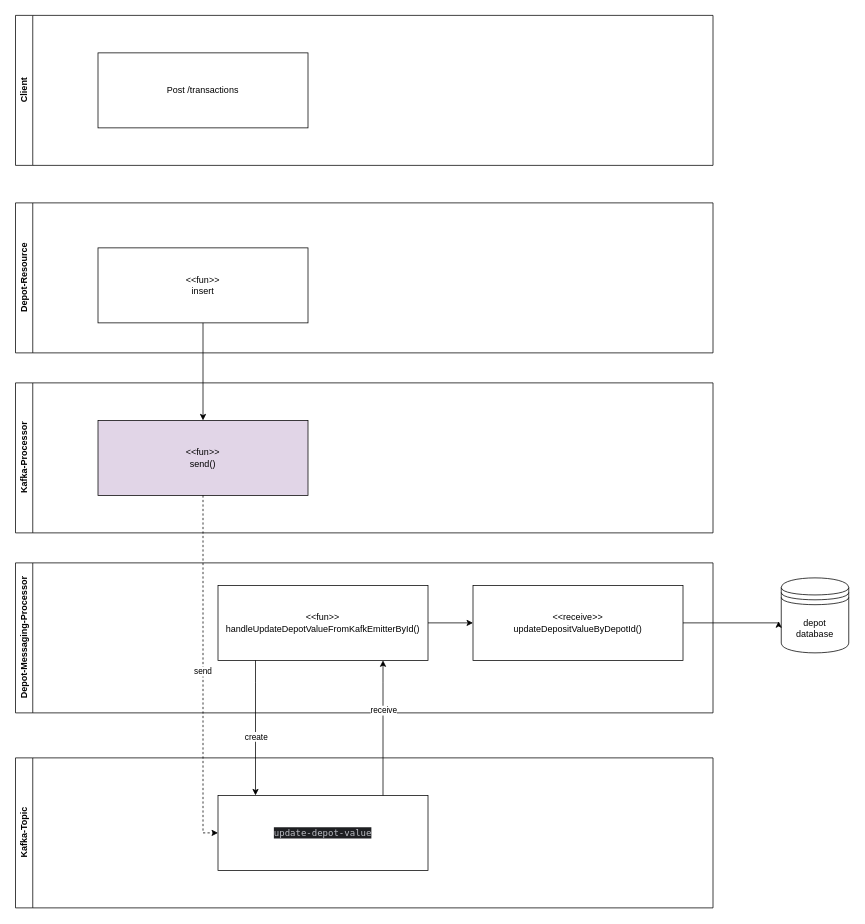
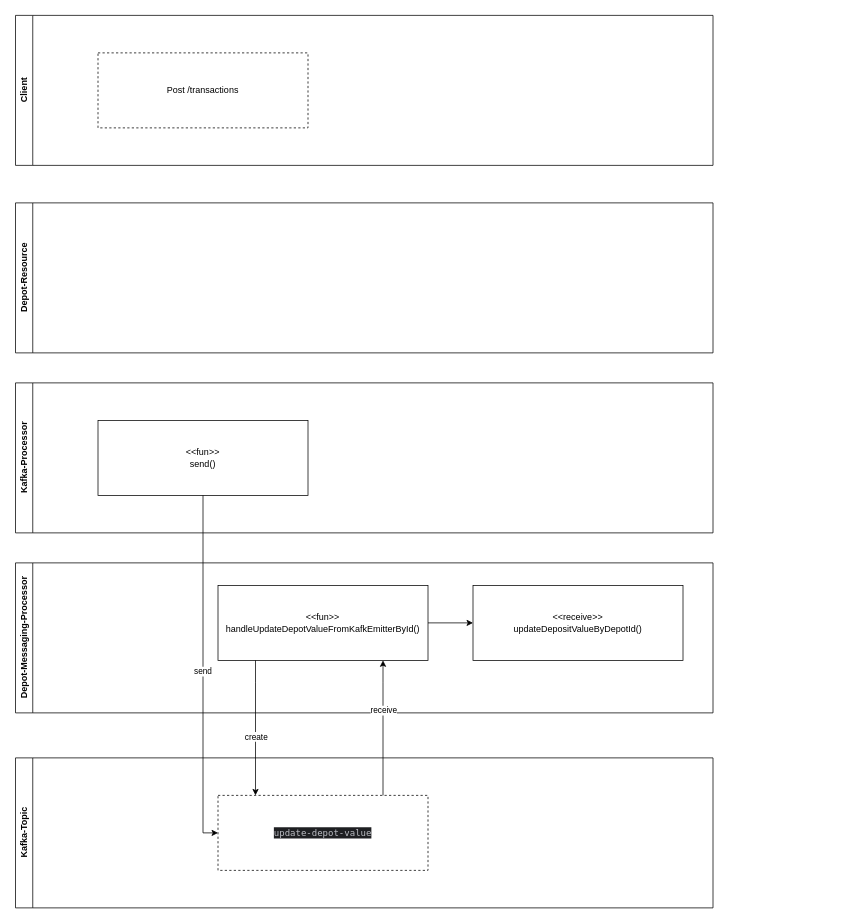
(203, 90) -> (203, 90)
(203, 285) -> none
(203, 414) -> none
(203, 458) -> (203, 458)
(203, 582) -> (203, 582)
(815, 615) -> none
(779, 623) -> none
(323, 833) -> (323, 833)
